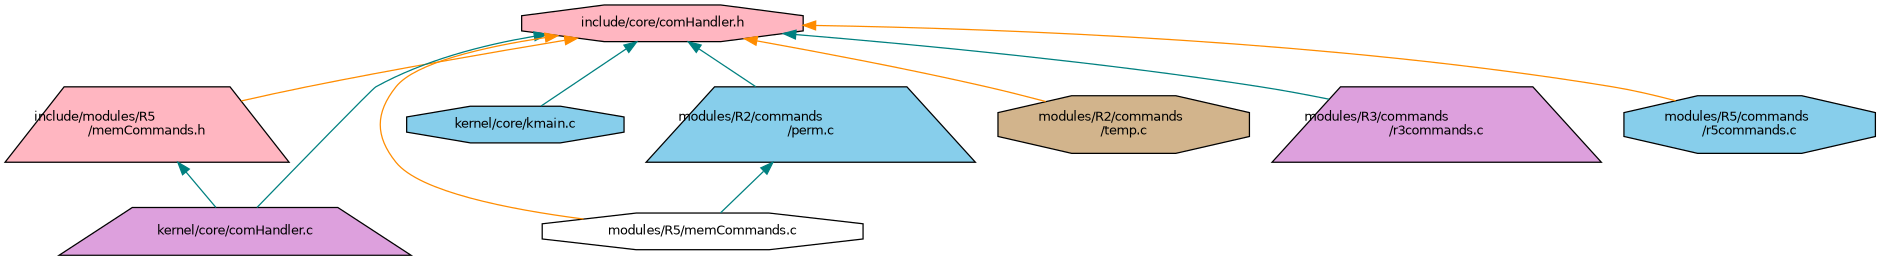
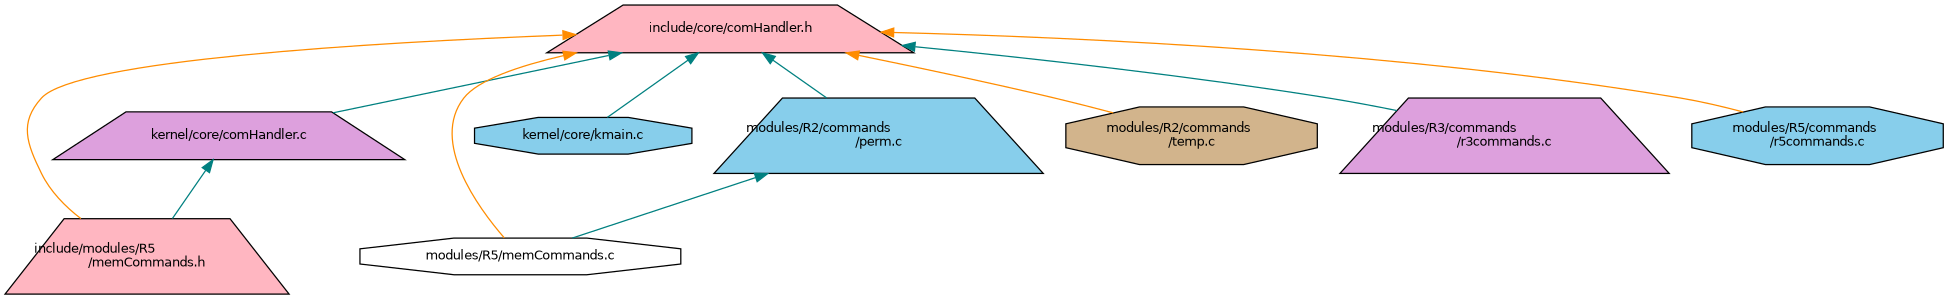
(662, 23) -> (730, 29)
(201, 190) -> (189, 194)
